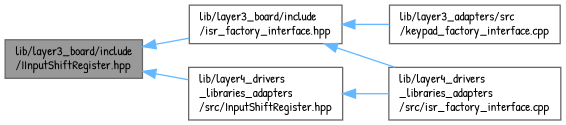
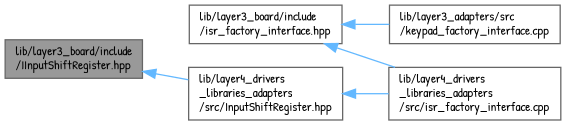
(172, 41) -> none
